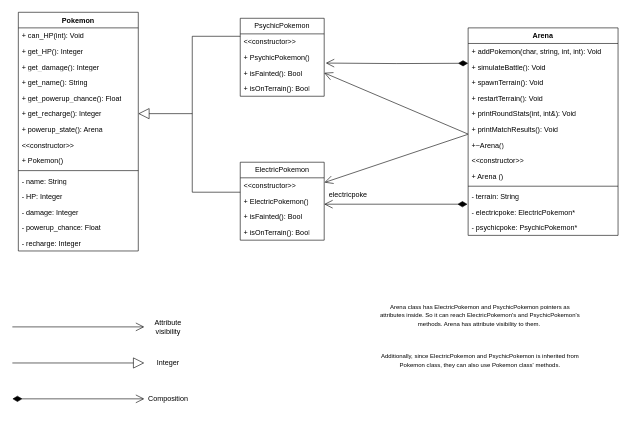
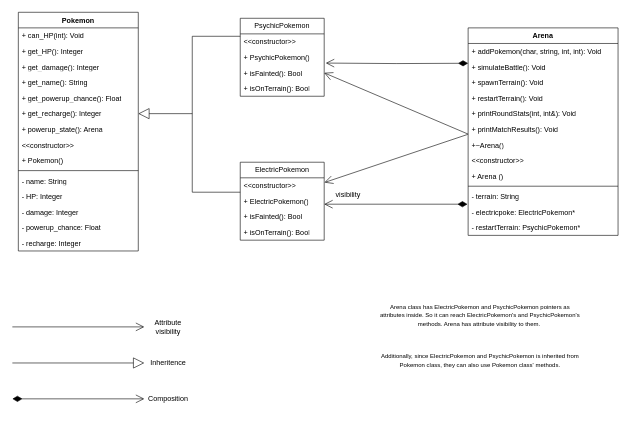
(348, 195) -> (348, 195)
(528, 228) -> (534, 228)
(168, 363) -> (168, 363)
